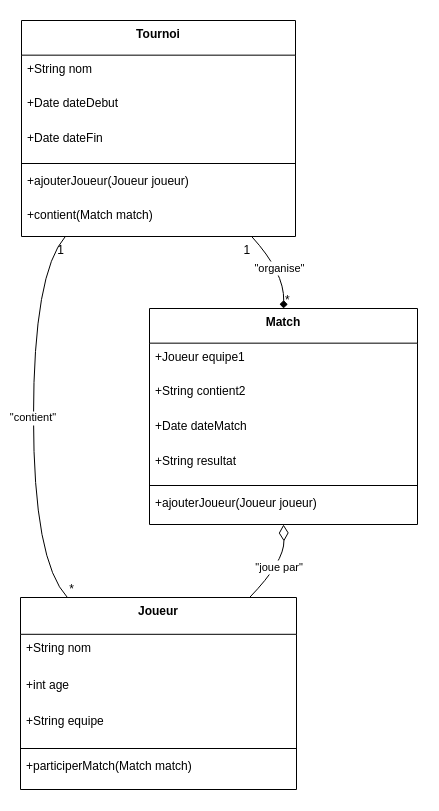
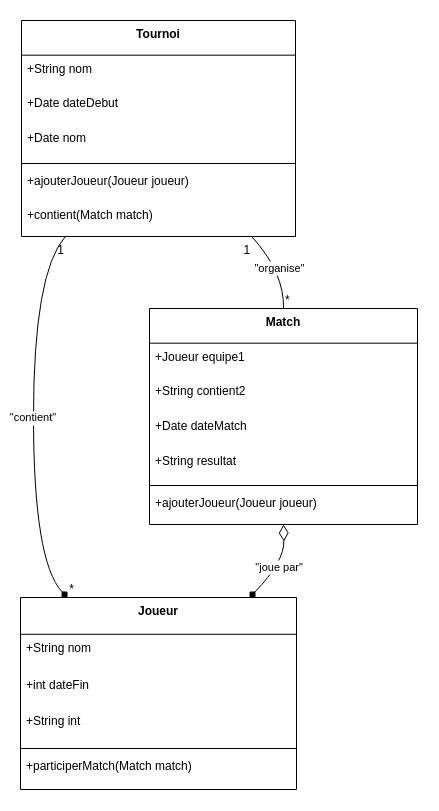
(68, 138) -> (56, 138)
(282, 286) -> (282, 291)
(44, 544) -> (42, 541)
(253, 594) -> (256, 591)
(50, 685) -> (62, 685)
(68, 721) -> (58, 721)
